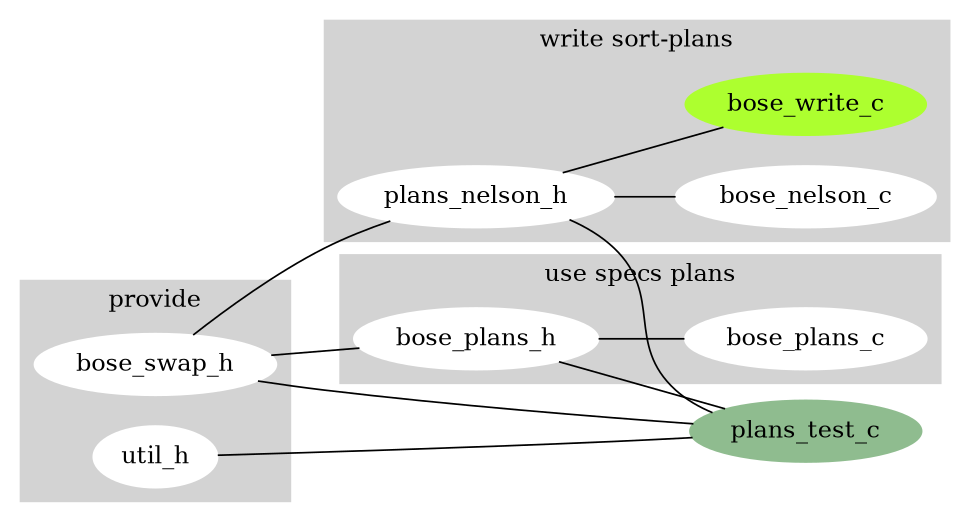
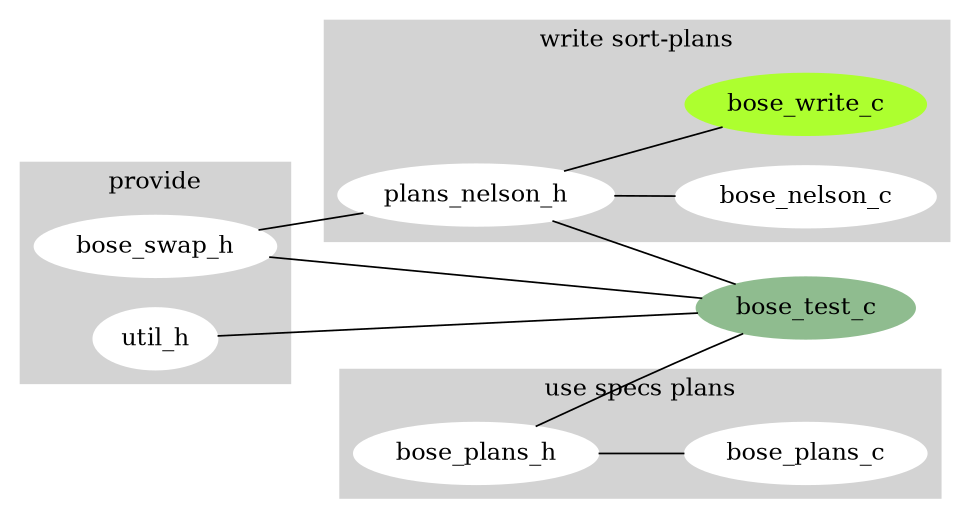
(315, 352) -> none
(806, 431) -> (806, 308)
